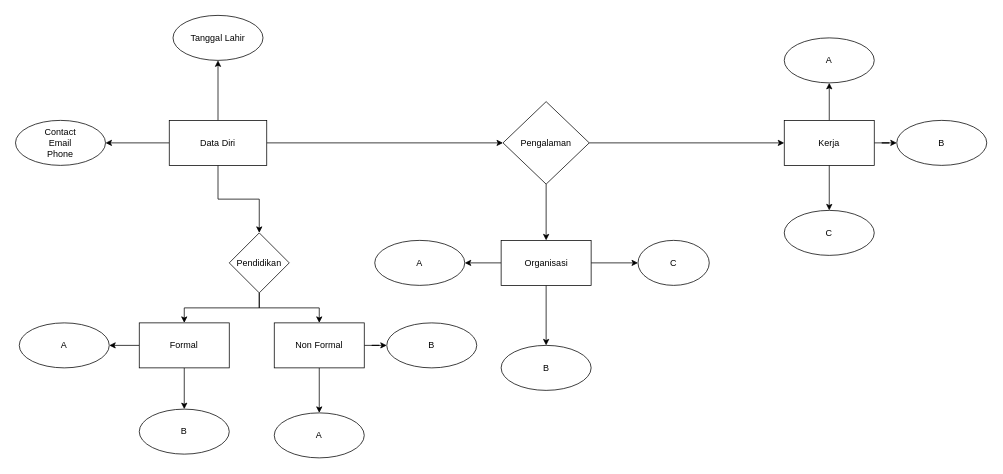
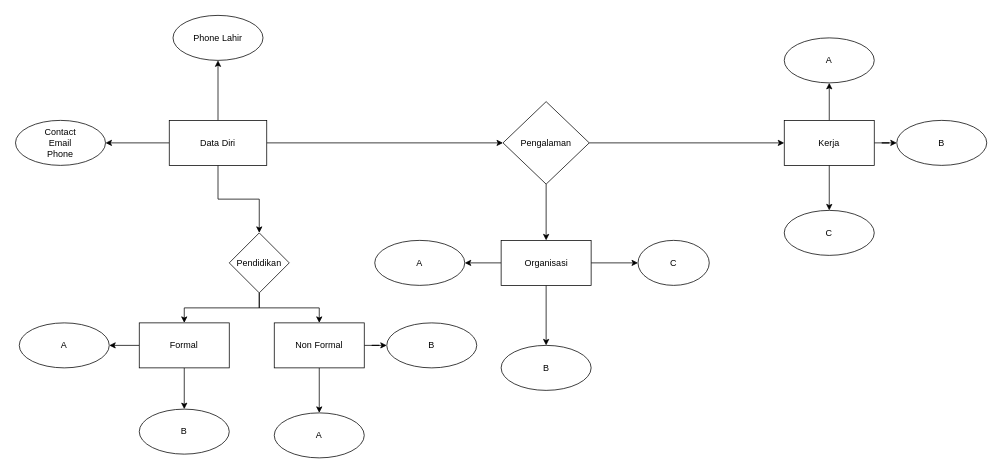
(218, 38) -> (218, 38)
